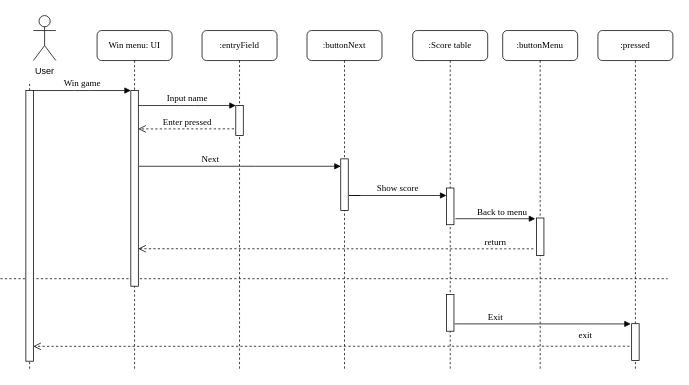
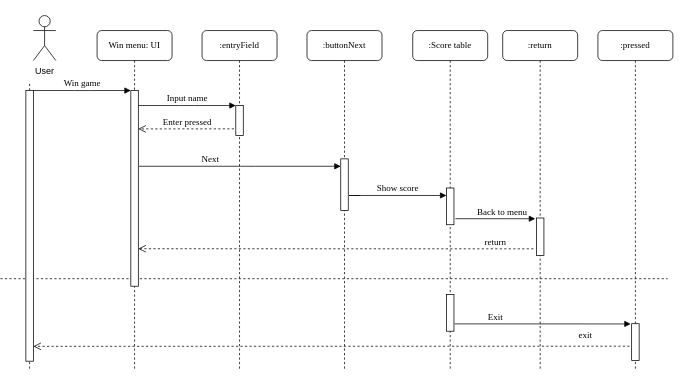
(540, 45) -> (540, 45)
